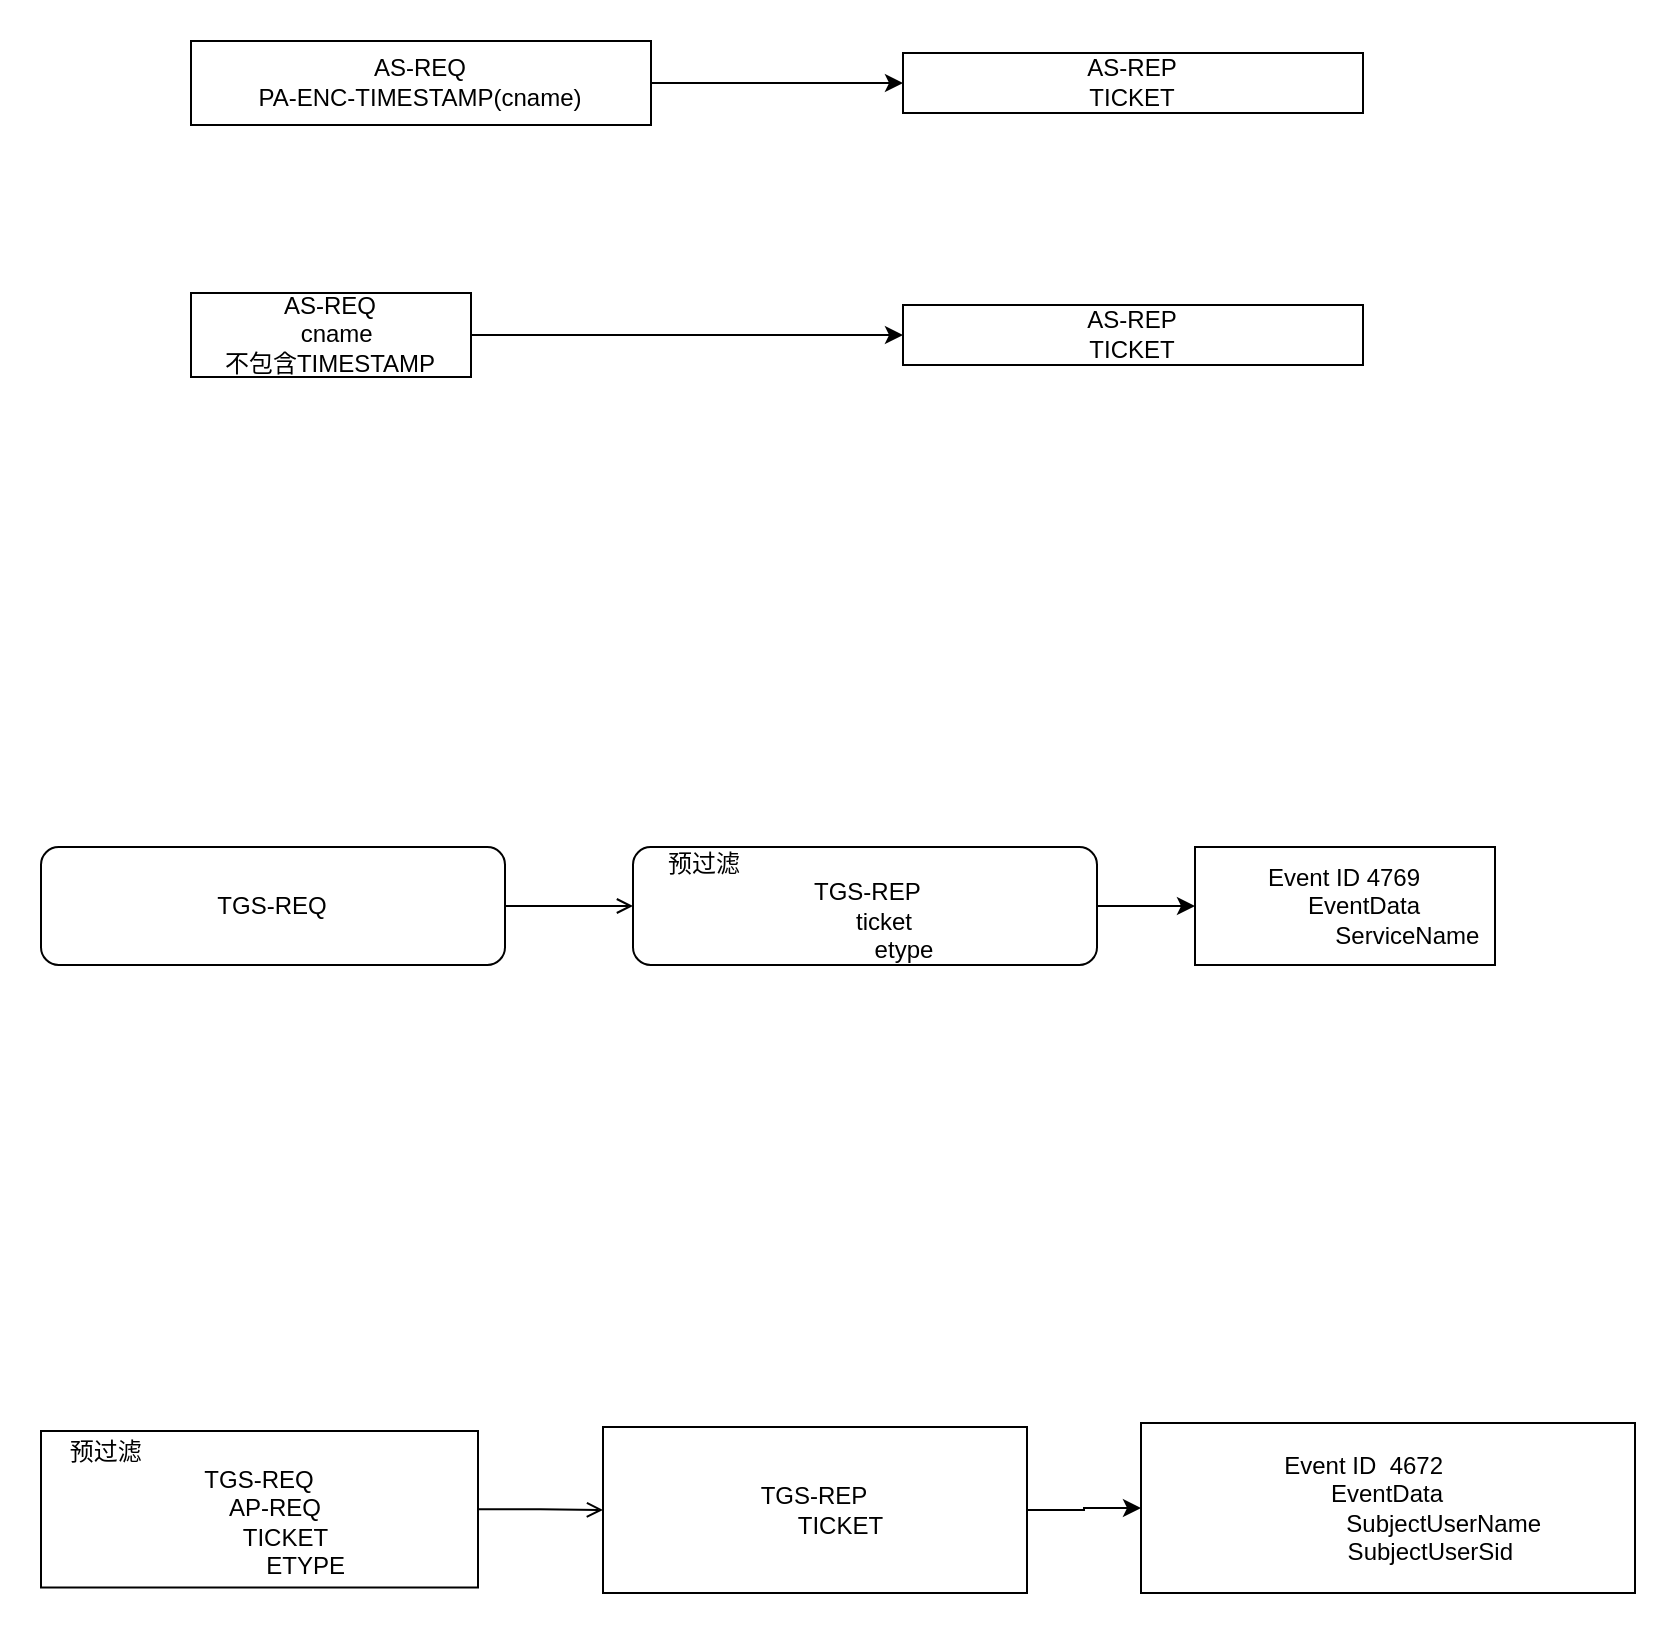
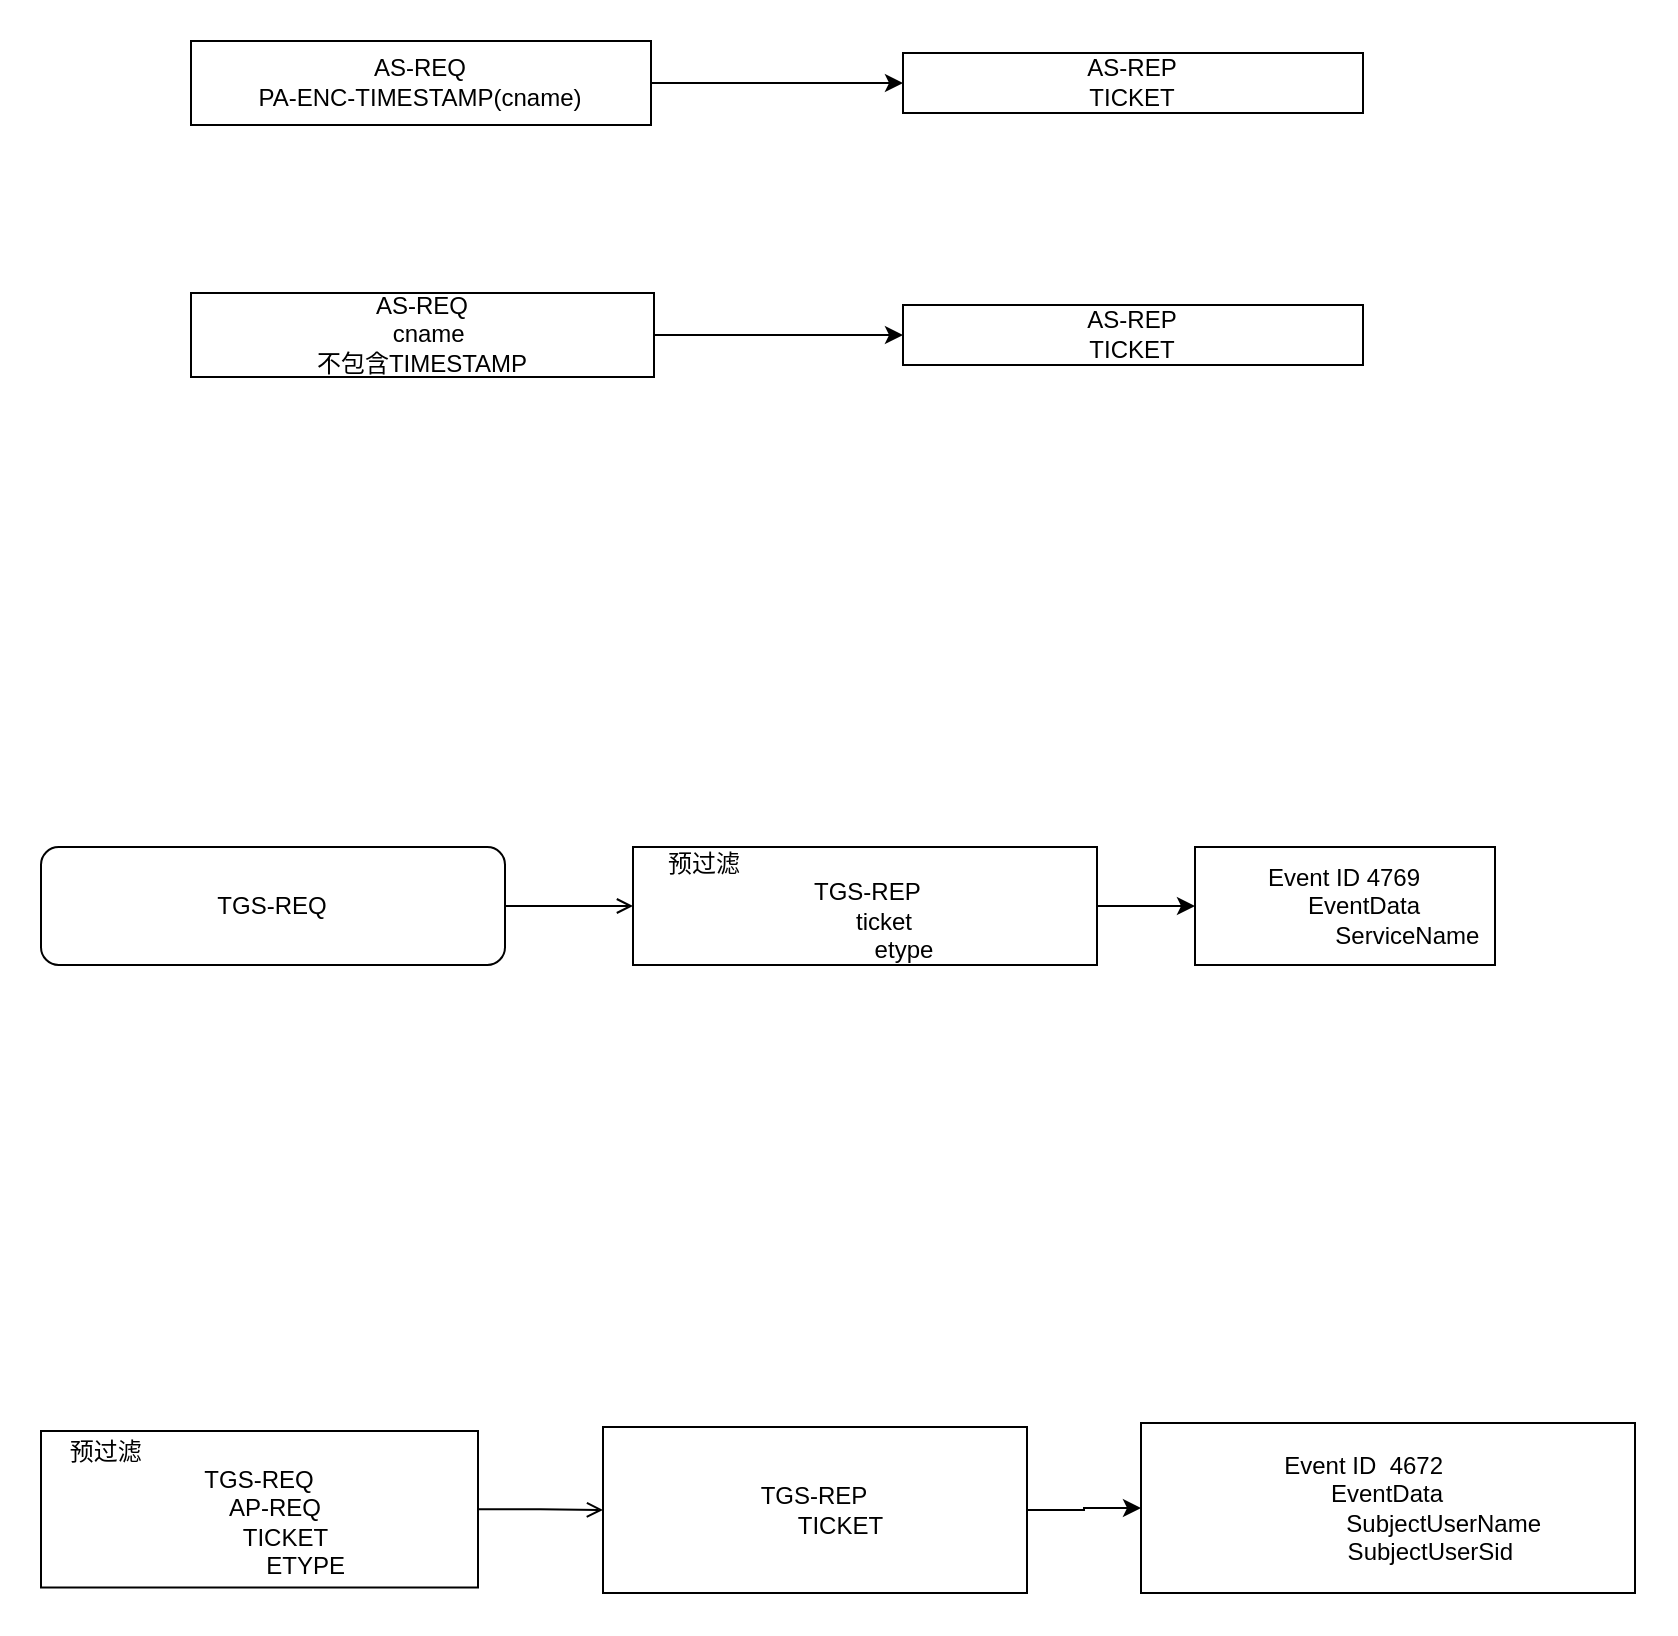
(331, 335) -> (423, 335)
(865, 906) -> (865, 906)
